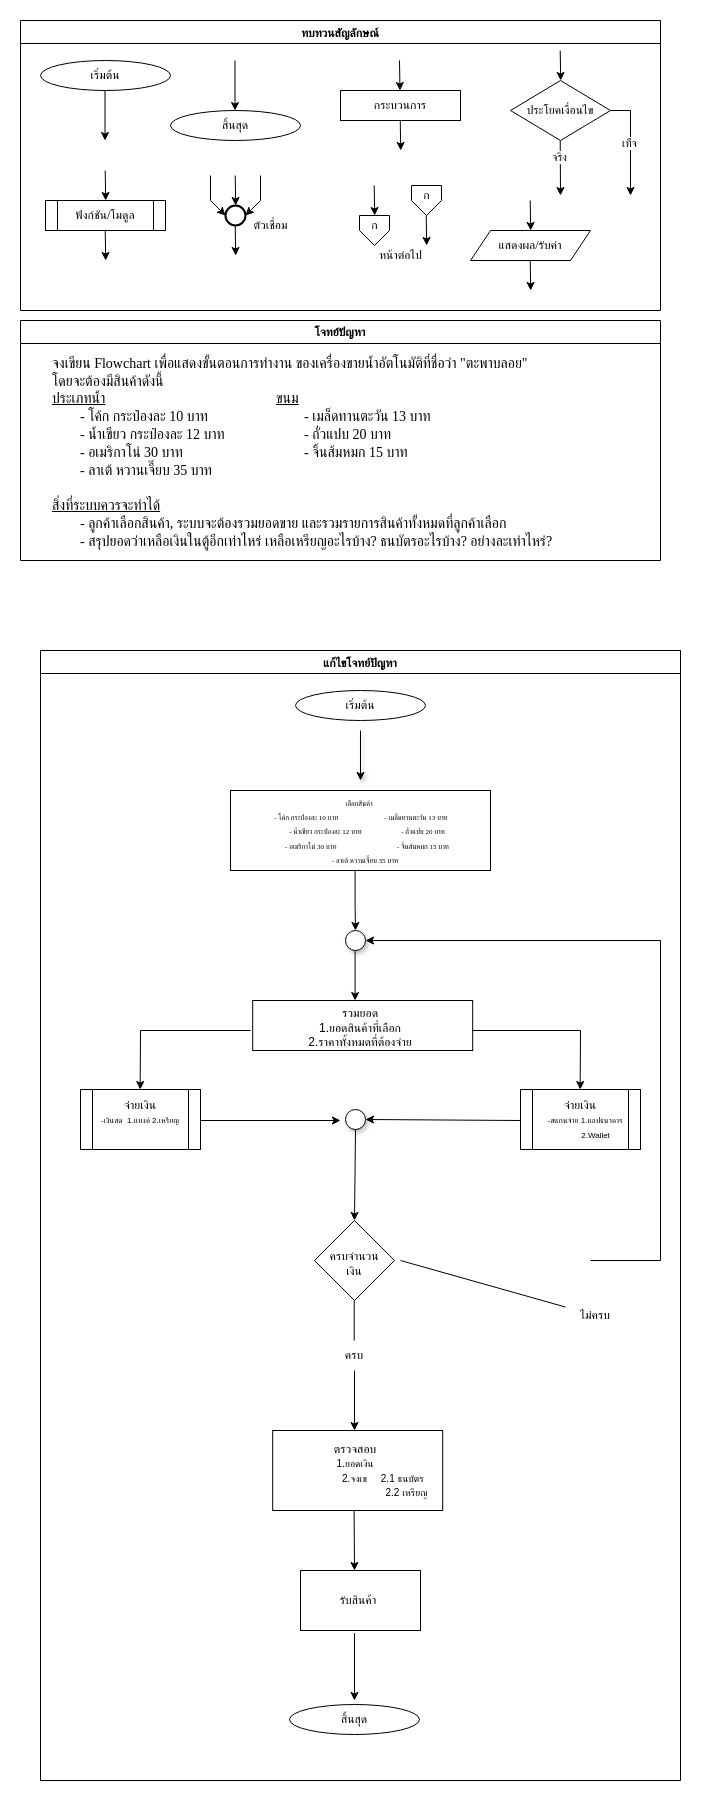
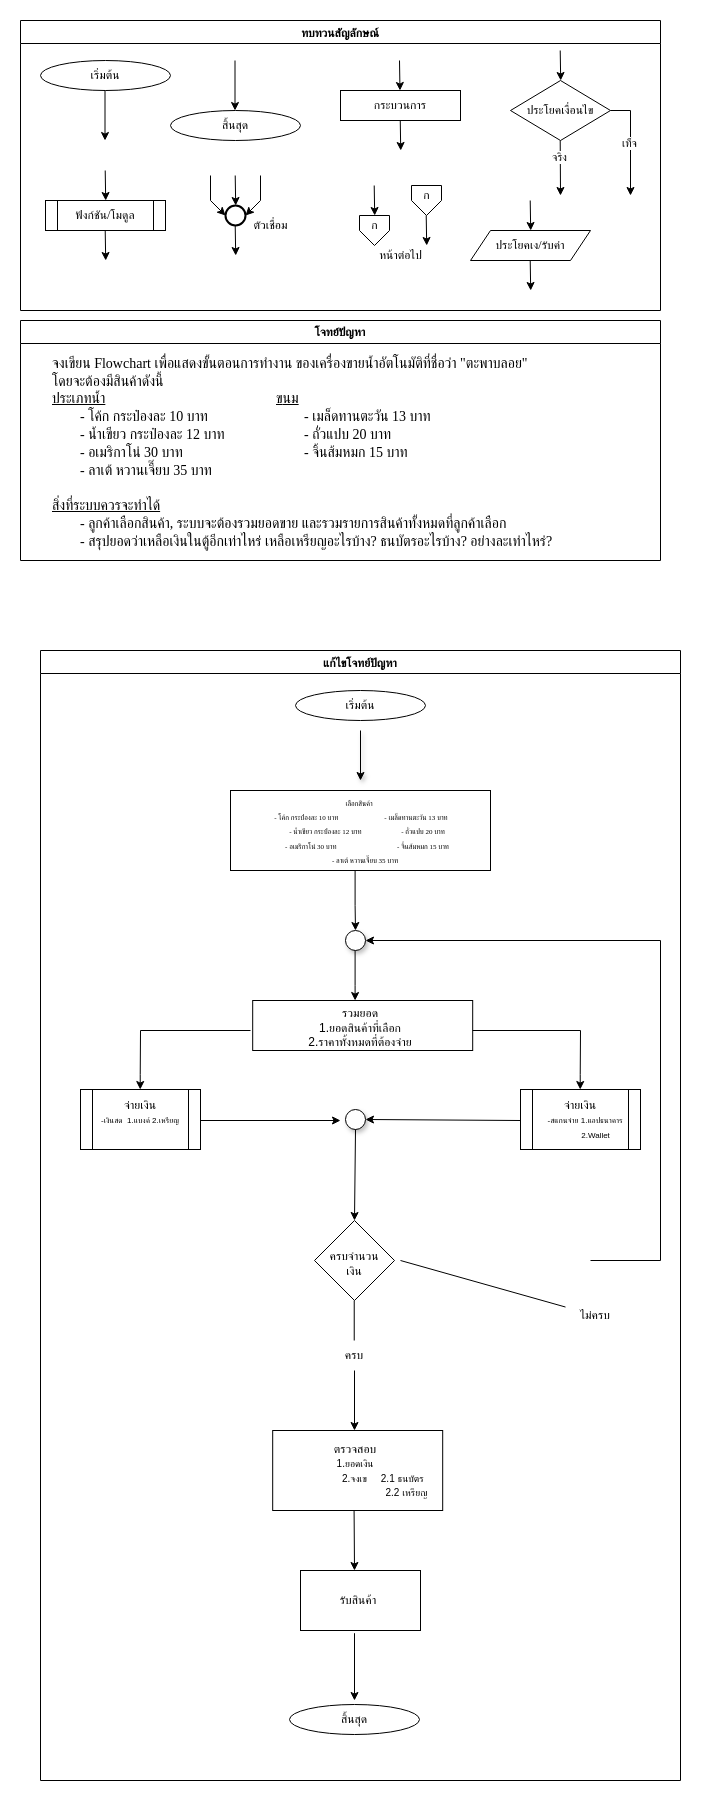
(531, 246) -> (531, 246)
